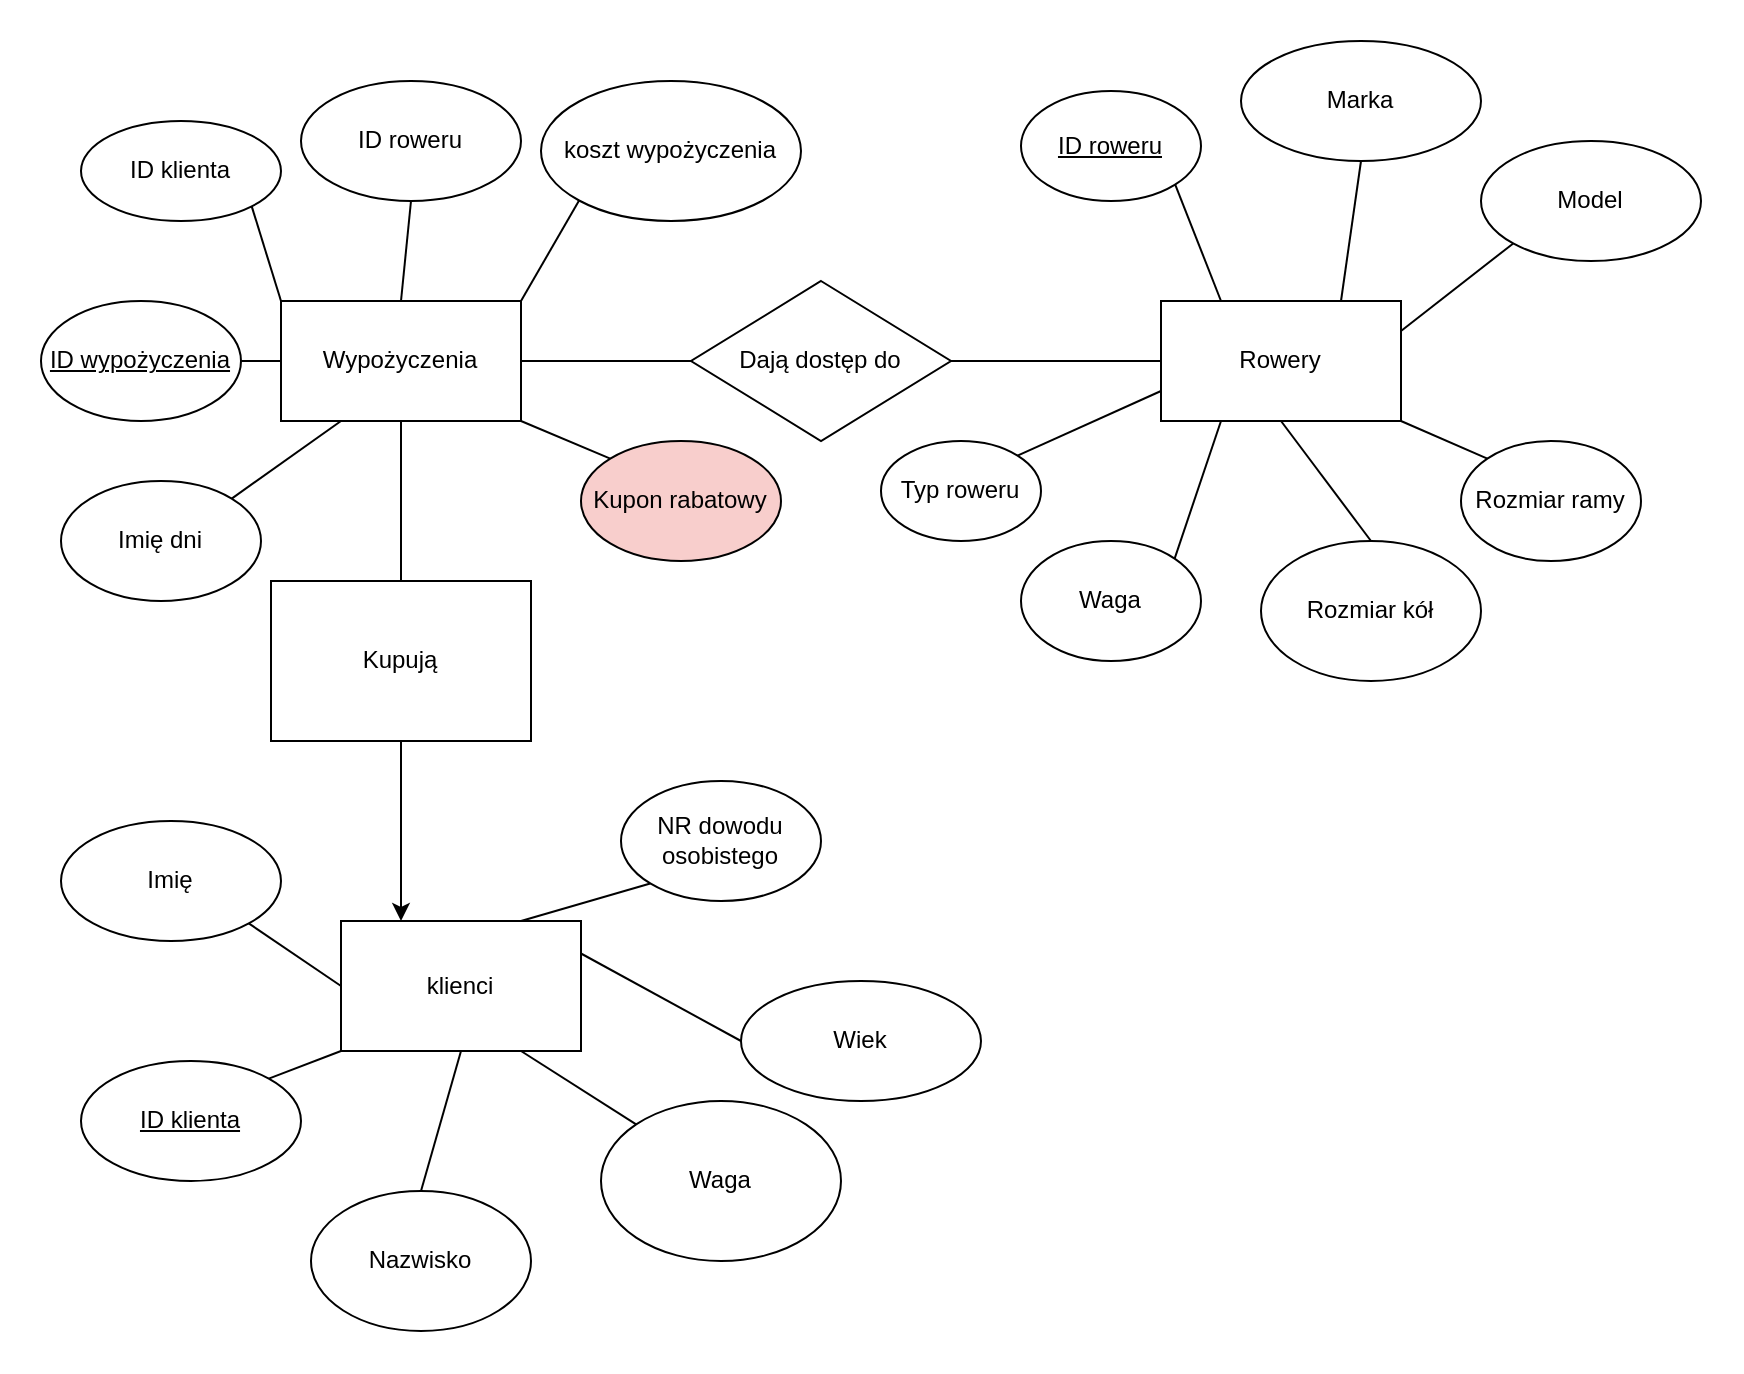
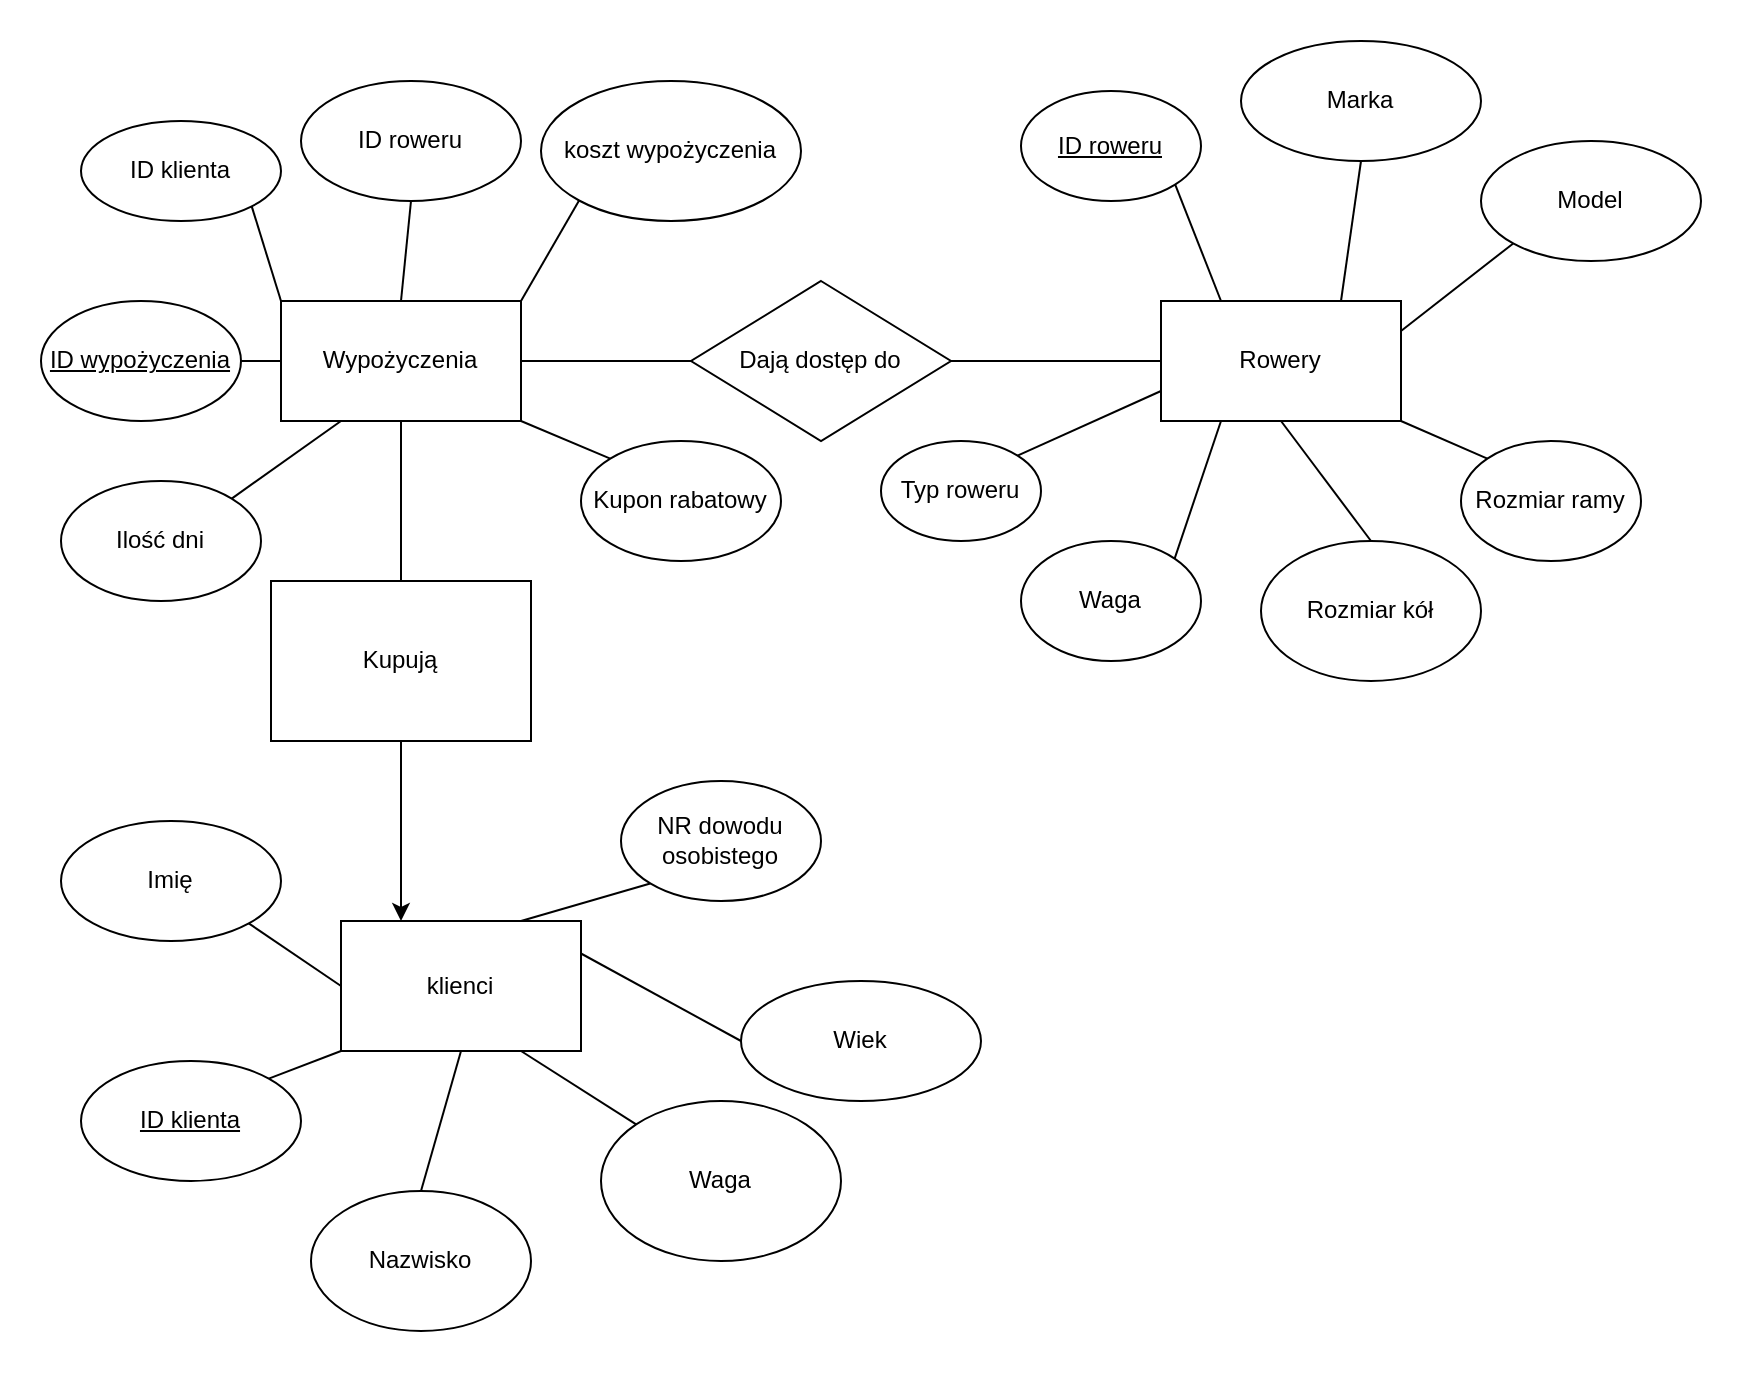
(681, 501) -> (681, 501)
(161, 541) -> (161, 541)
